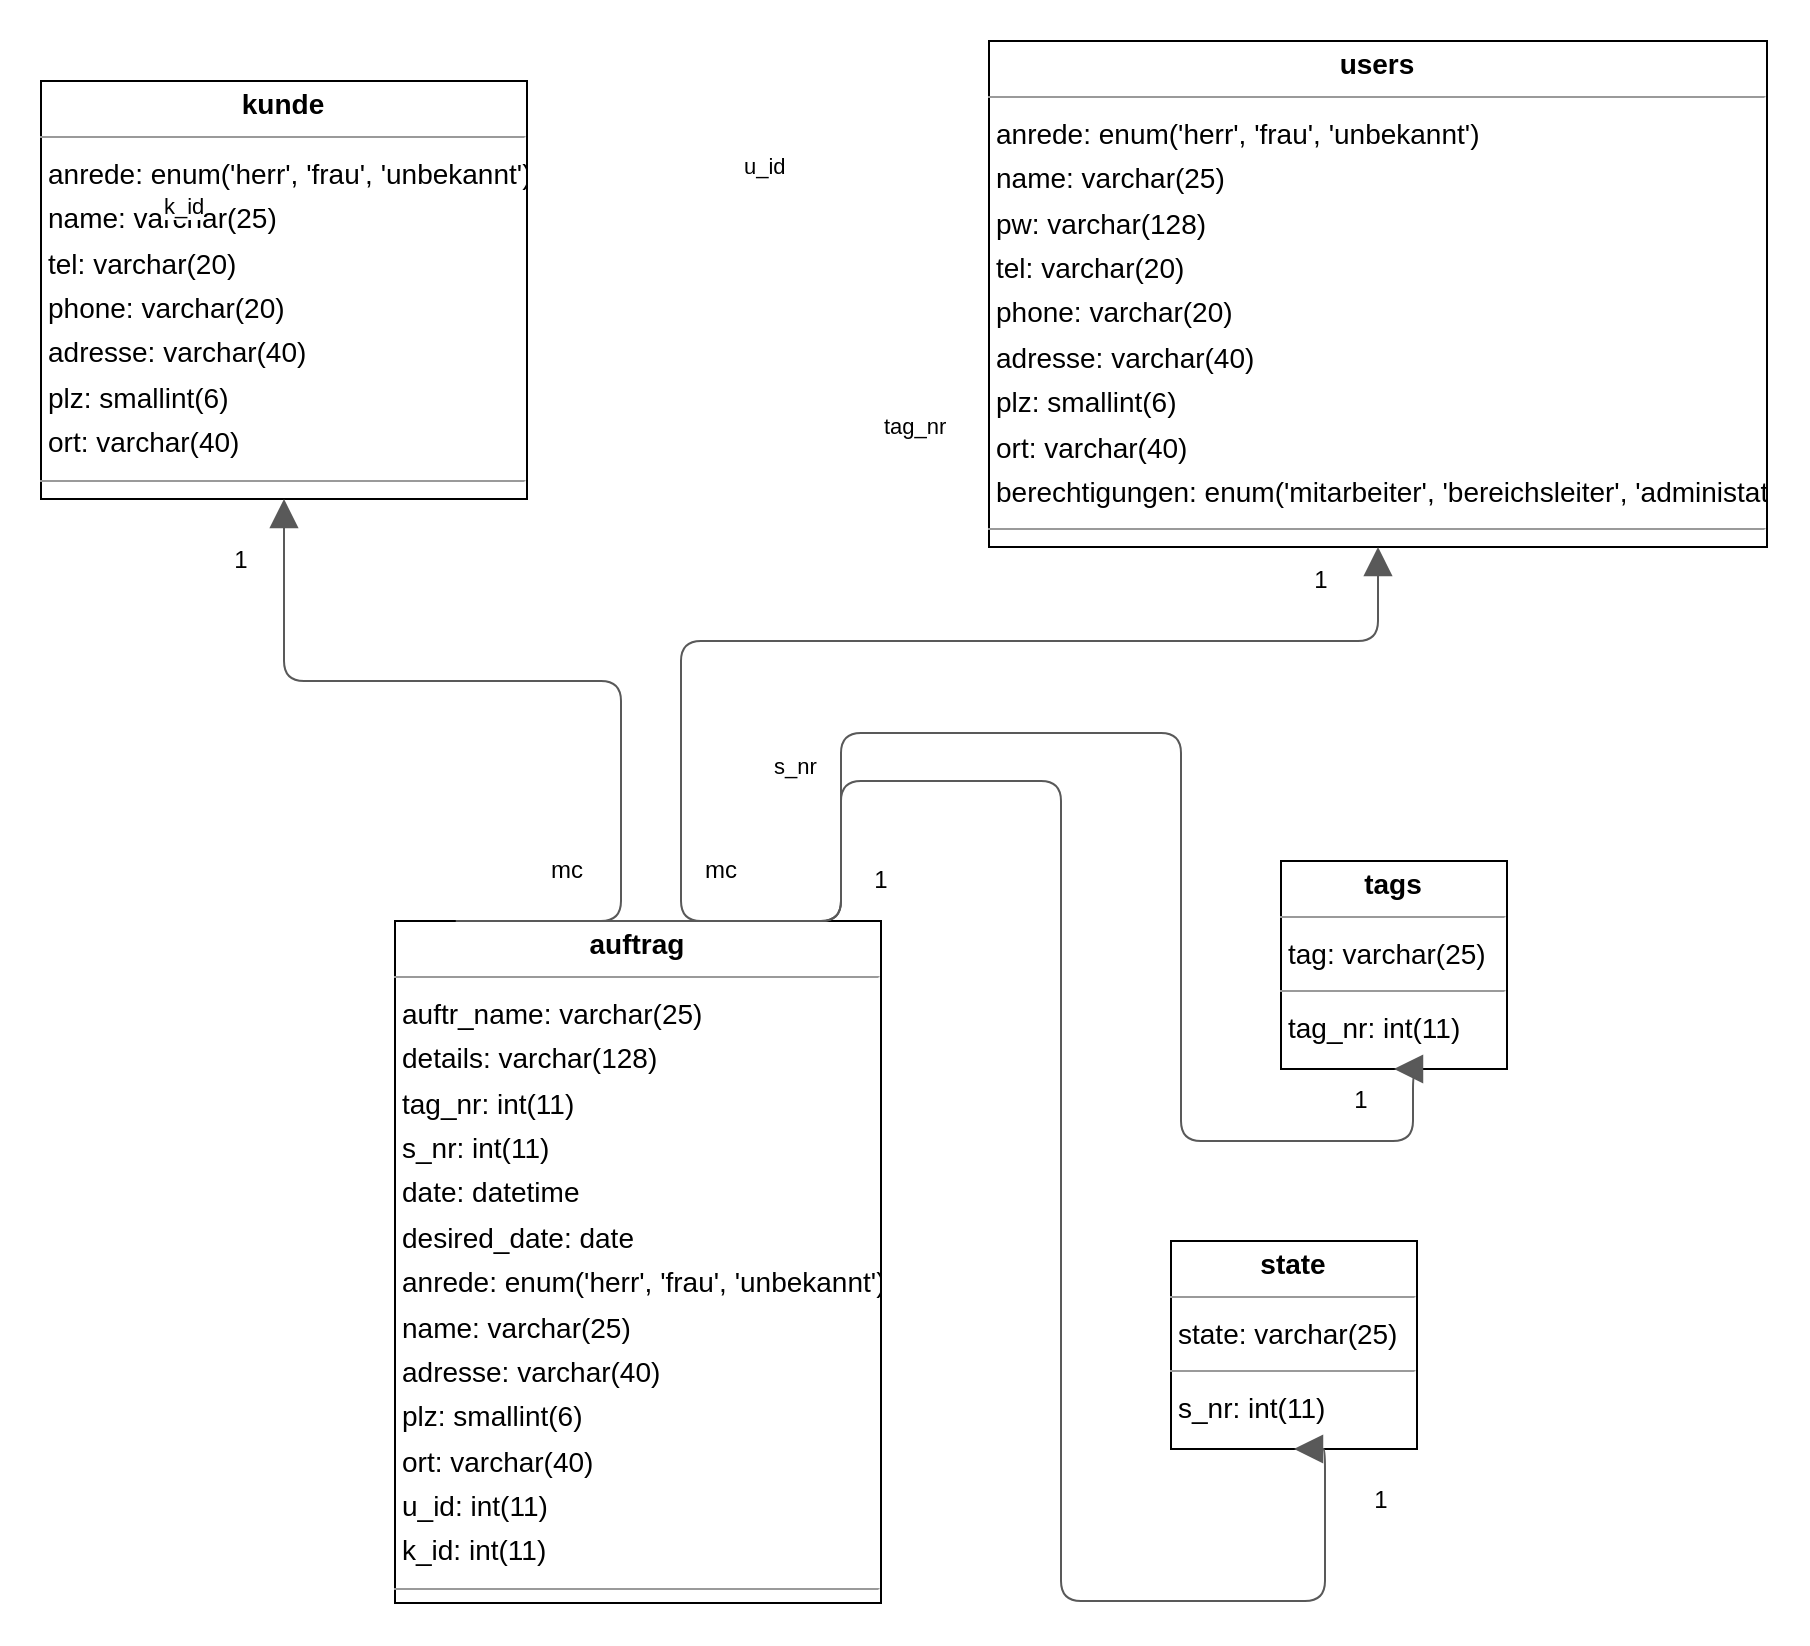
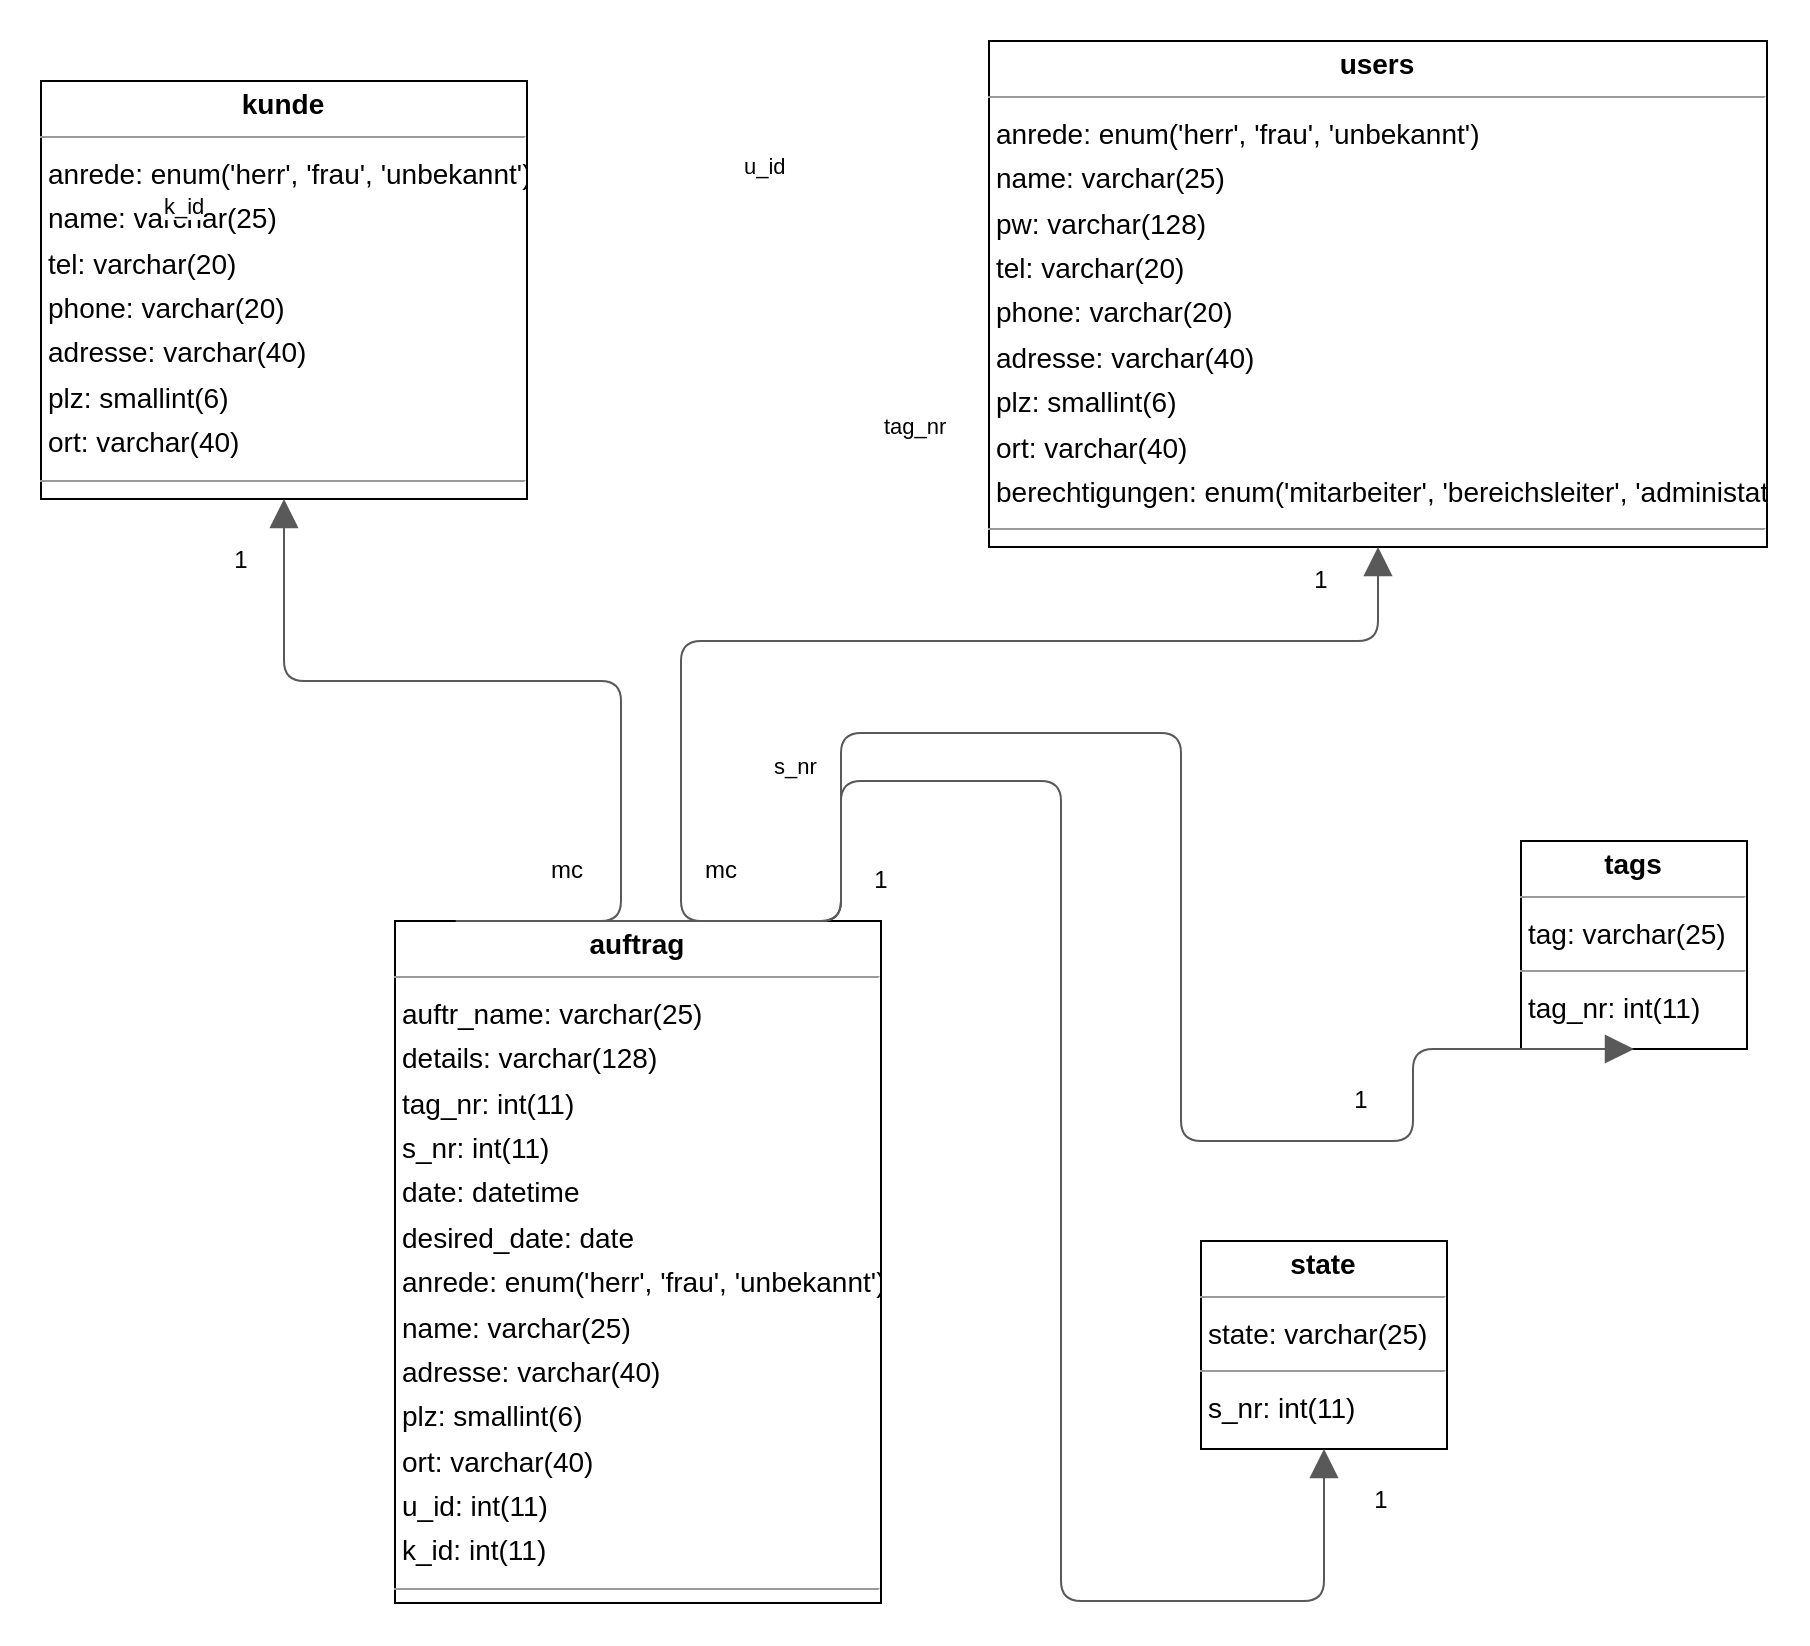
(1394, 965) -> (1634, 945)
(1294, 1345) -> (1324, 1345)
